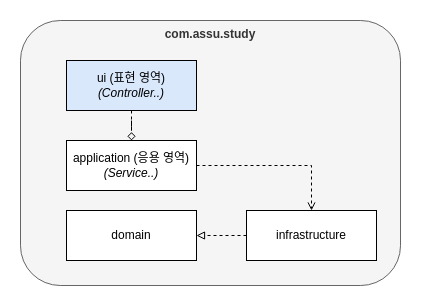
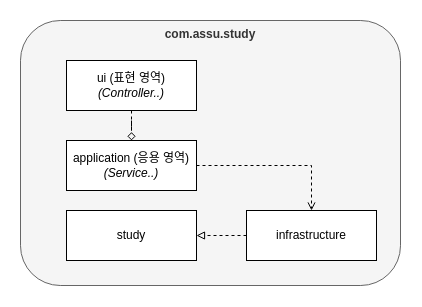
(132, 86) -> (132, 86)
(132, 236) -> (132, 236)
